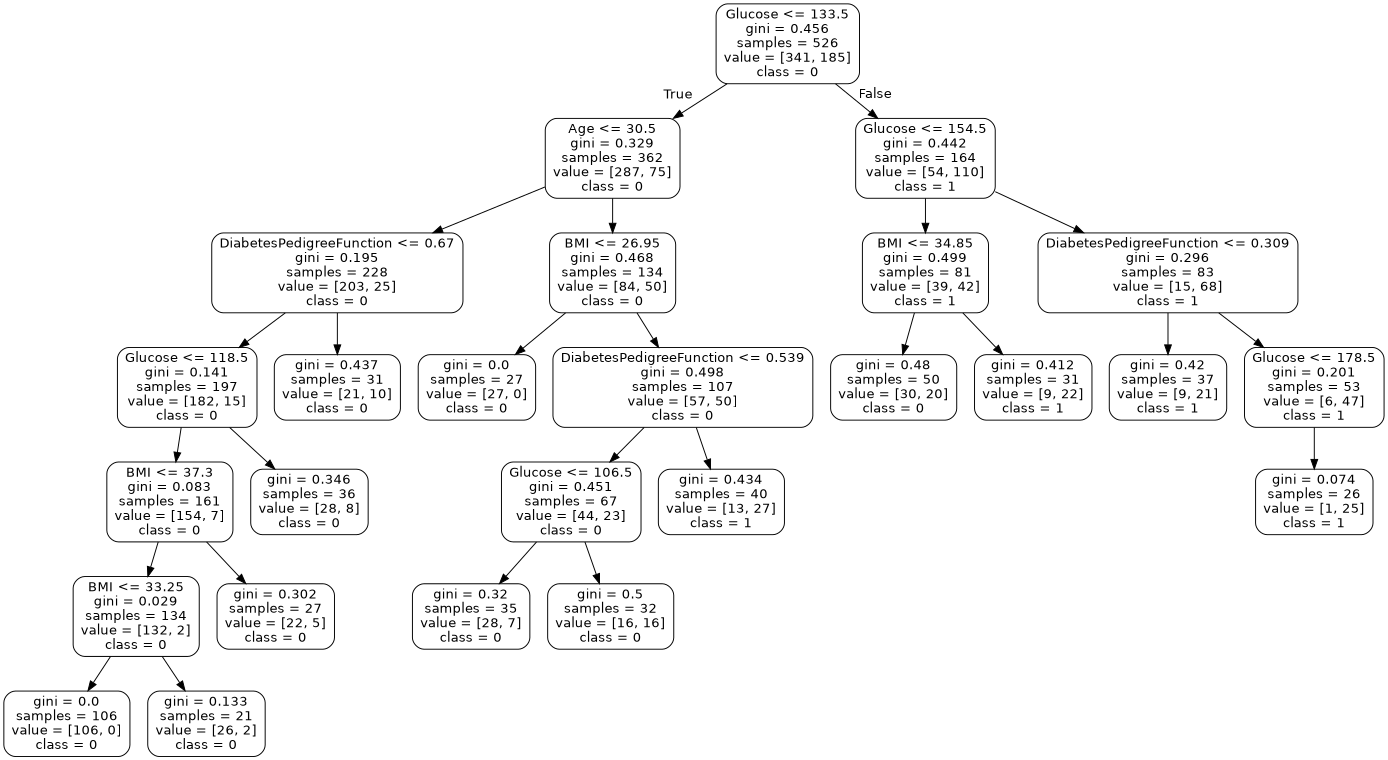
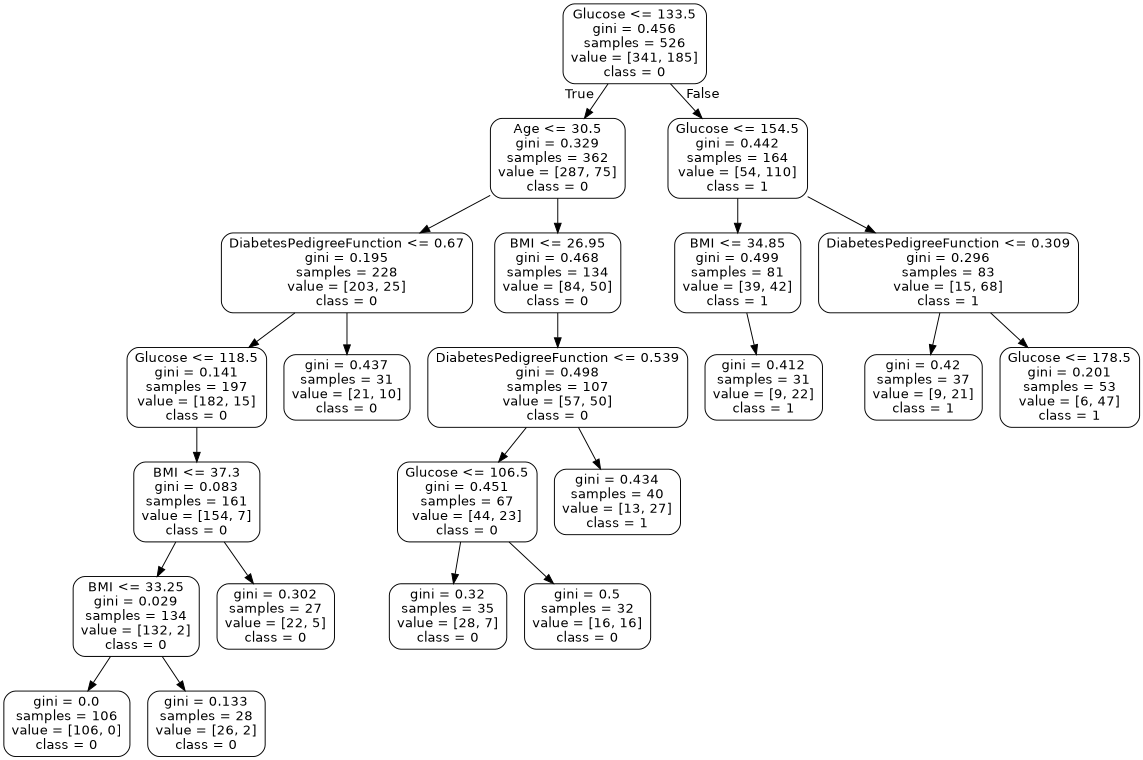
(477, 387) -> none
(894, 387) -> none
(309, 502) -> none
(1314, 502) -> none
(206, 724) -> (206, 724)
